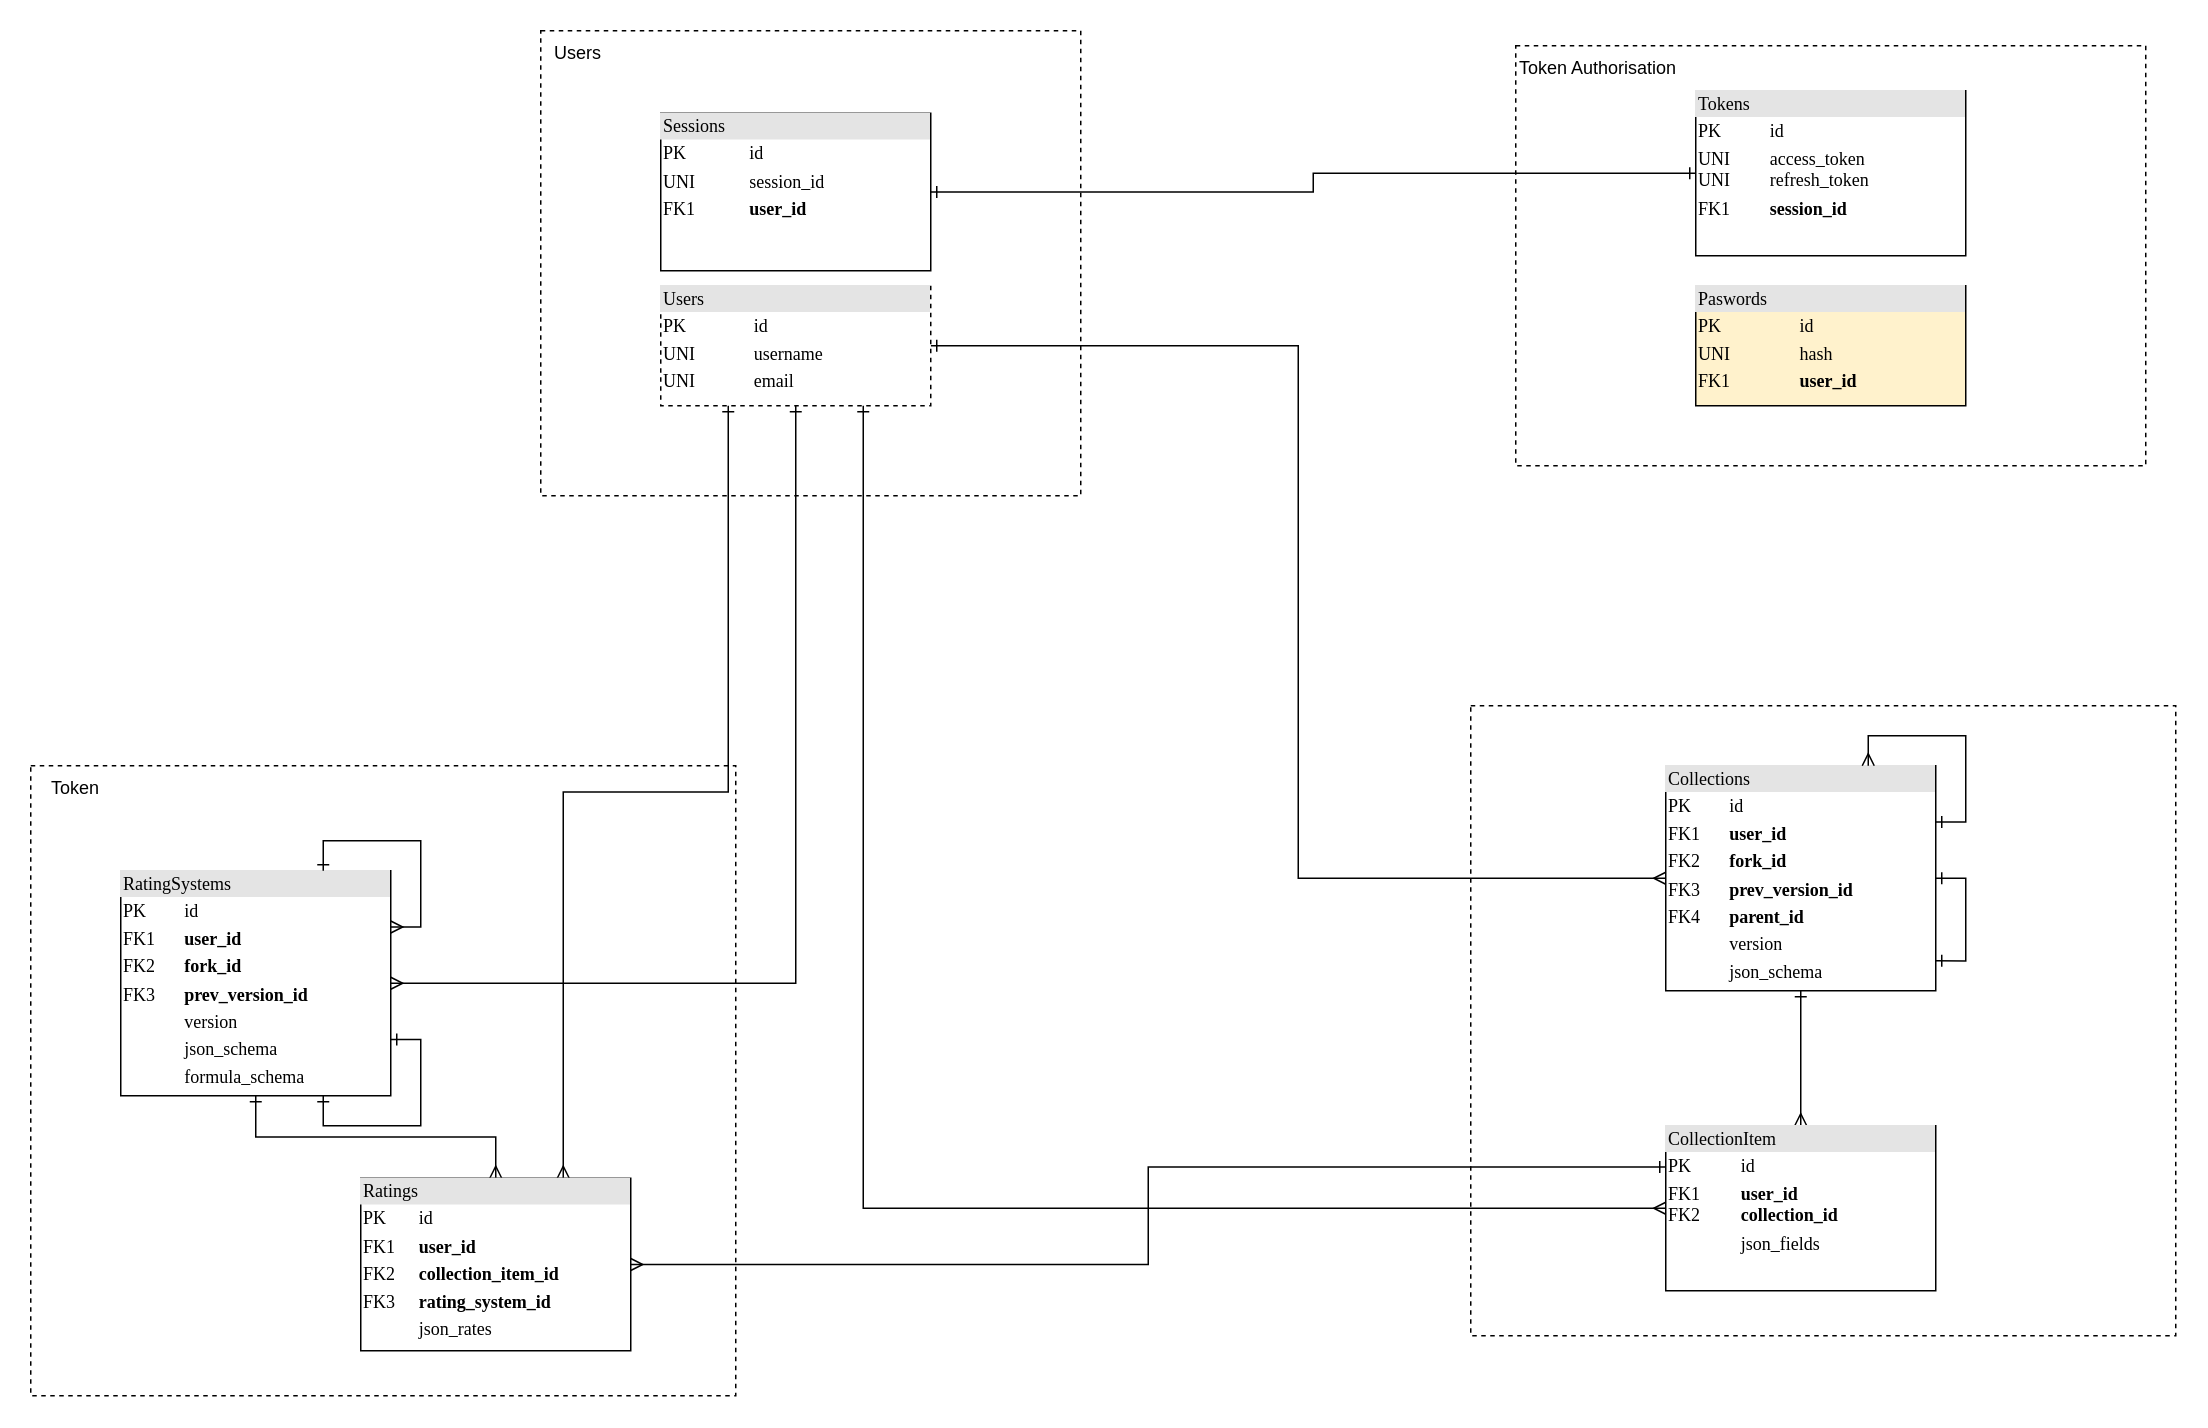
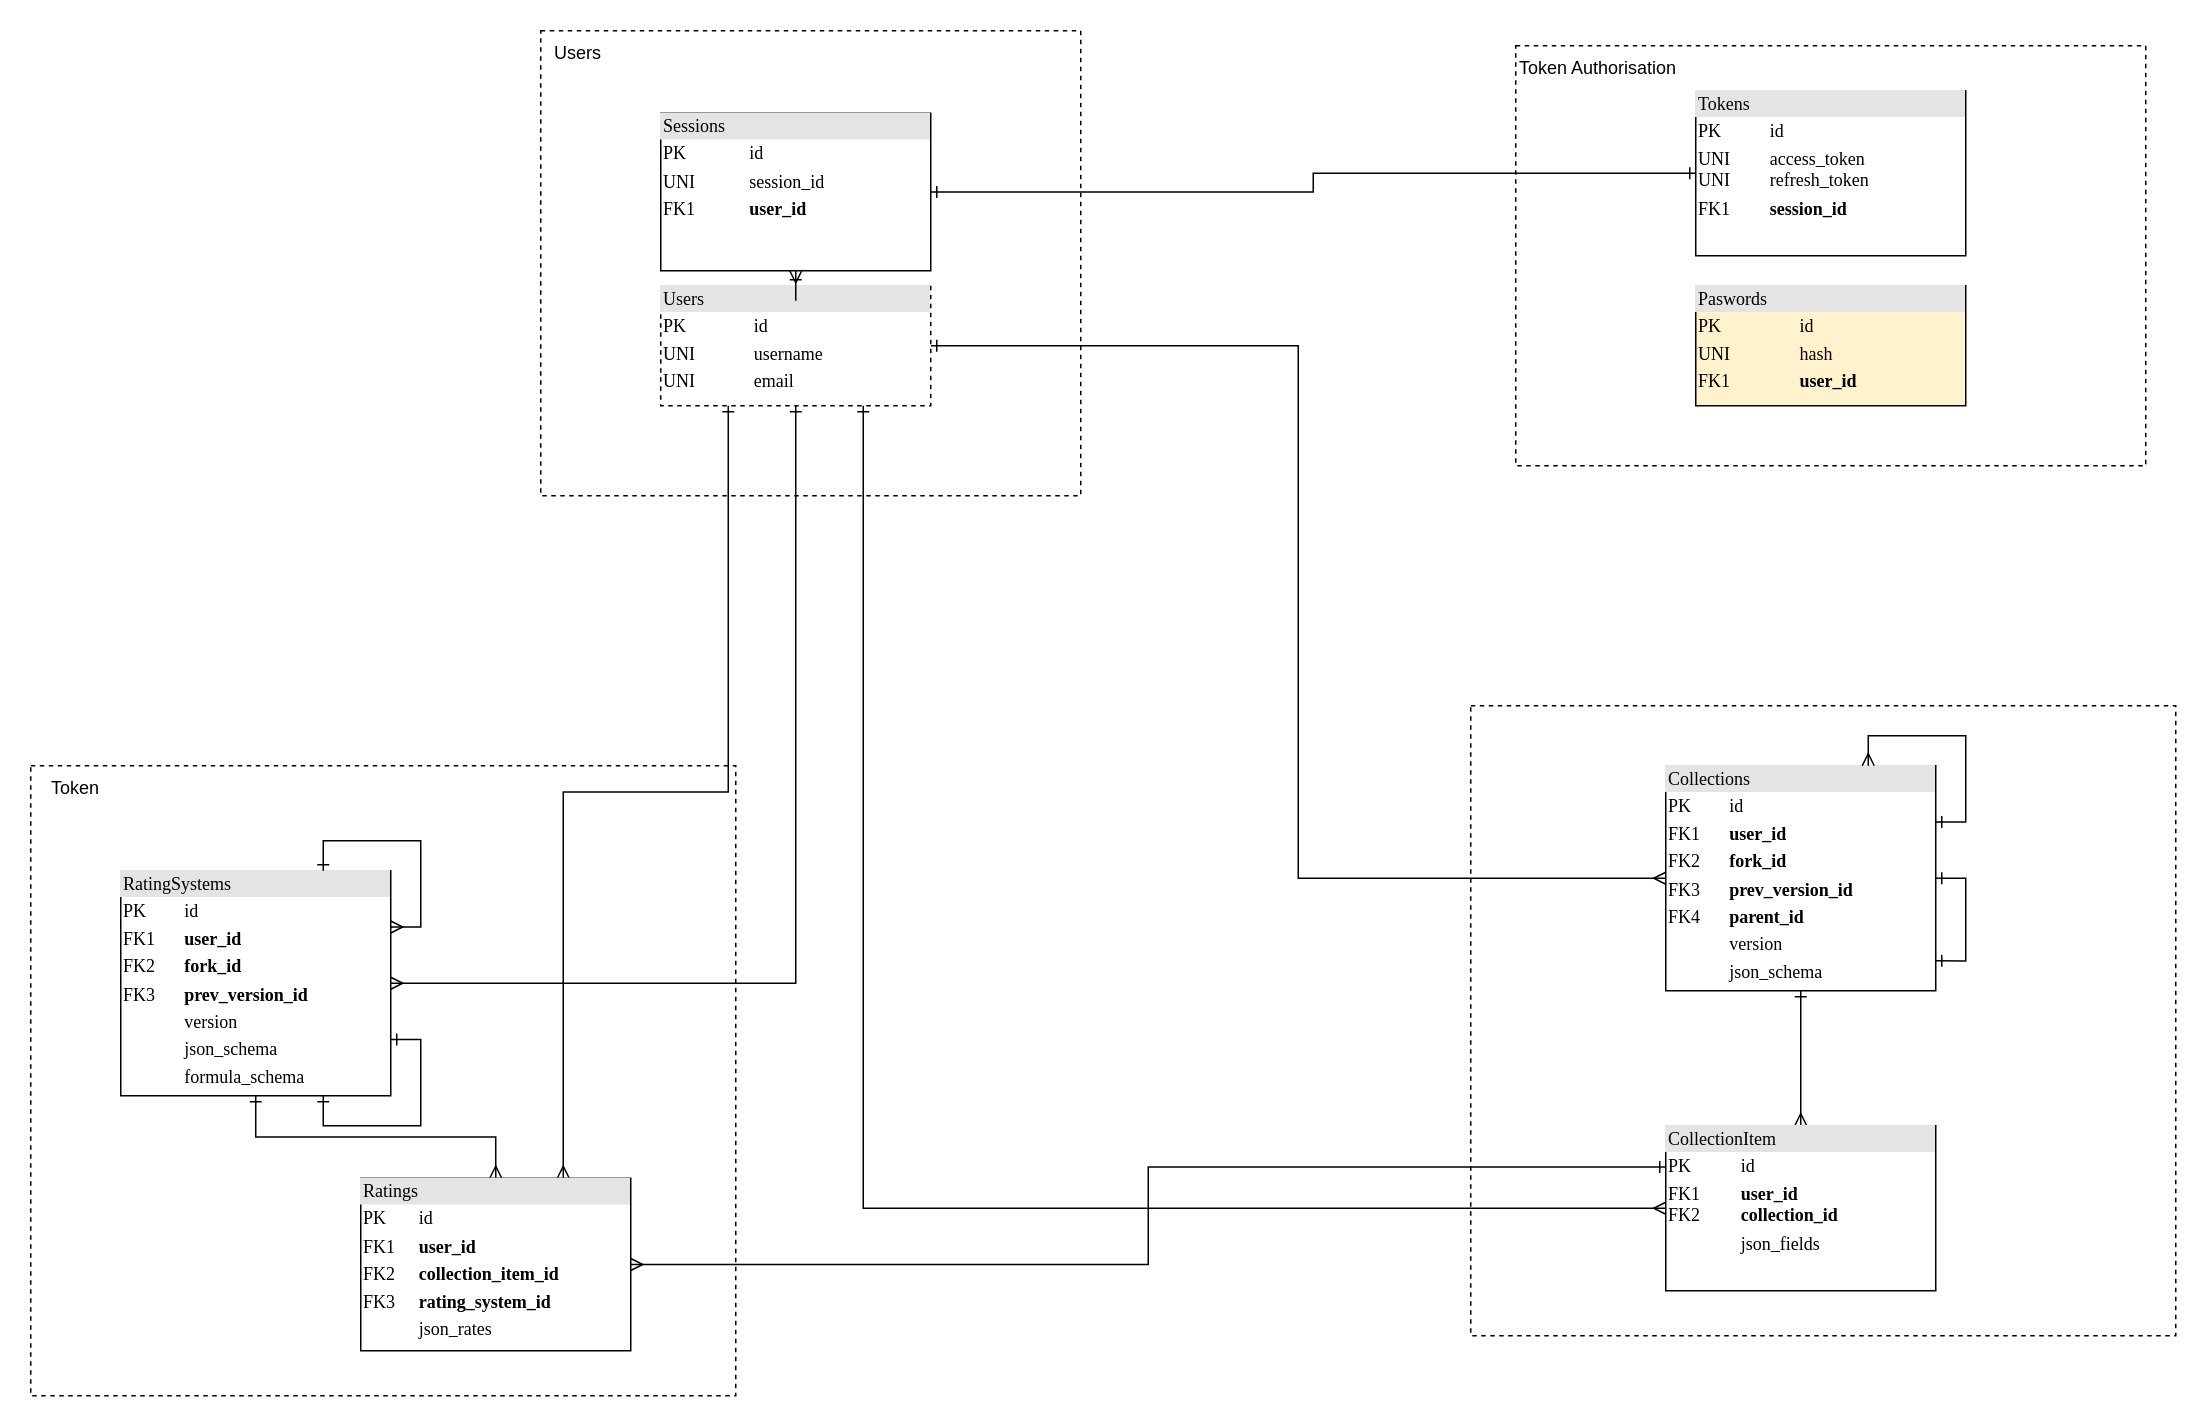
none -> (796, 301)
